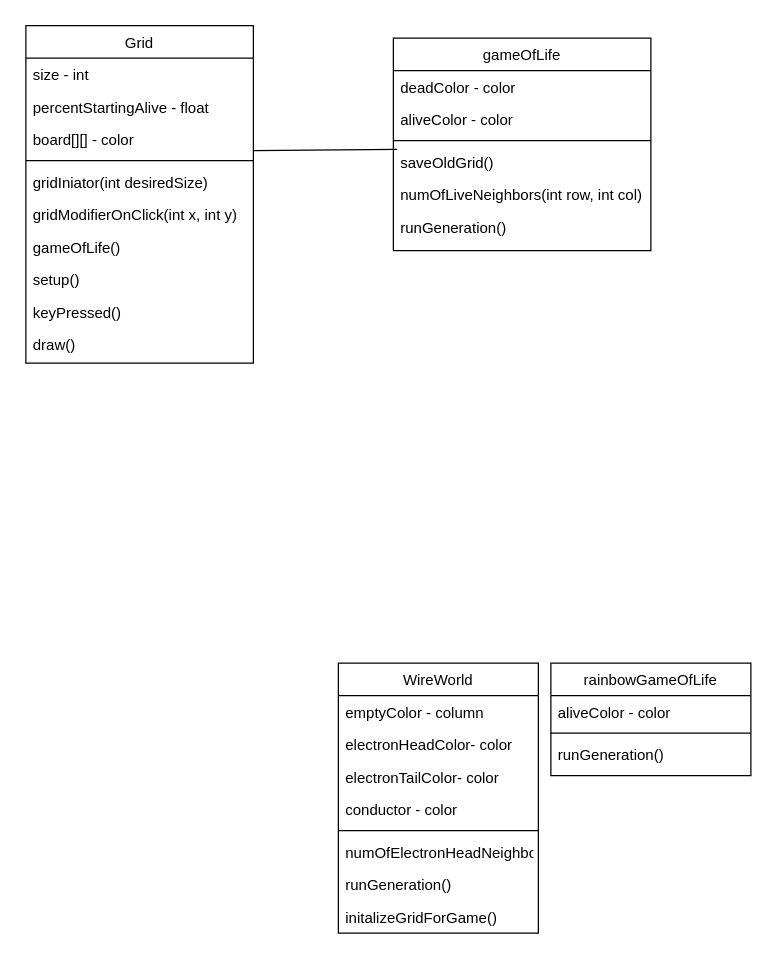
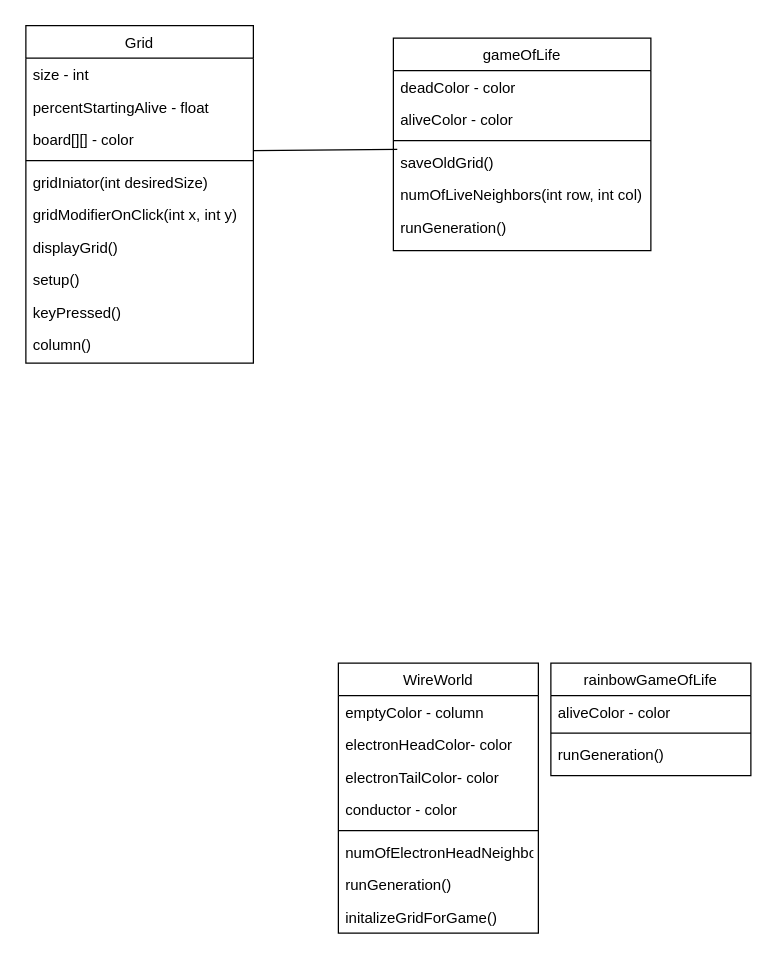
(81, 248) -> (81, 248)
(58, 345) -> (64, 345)
